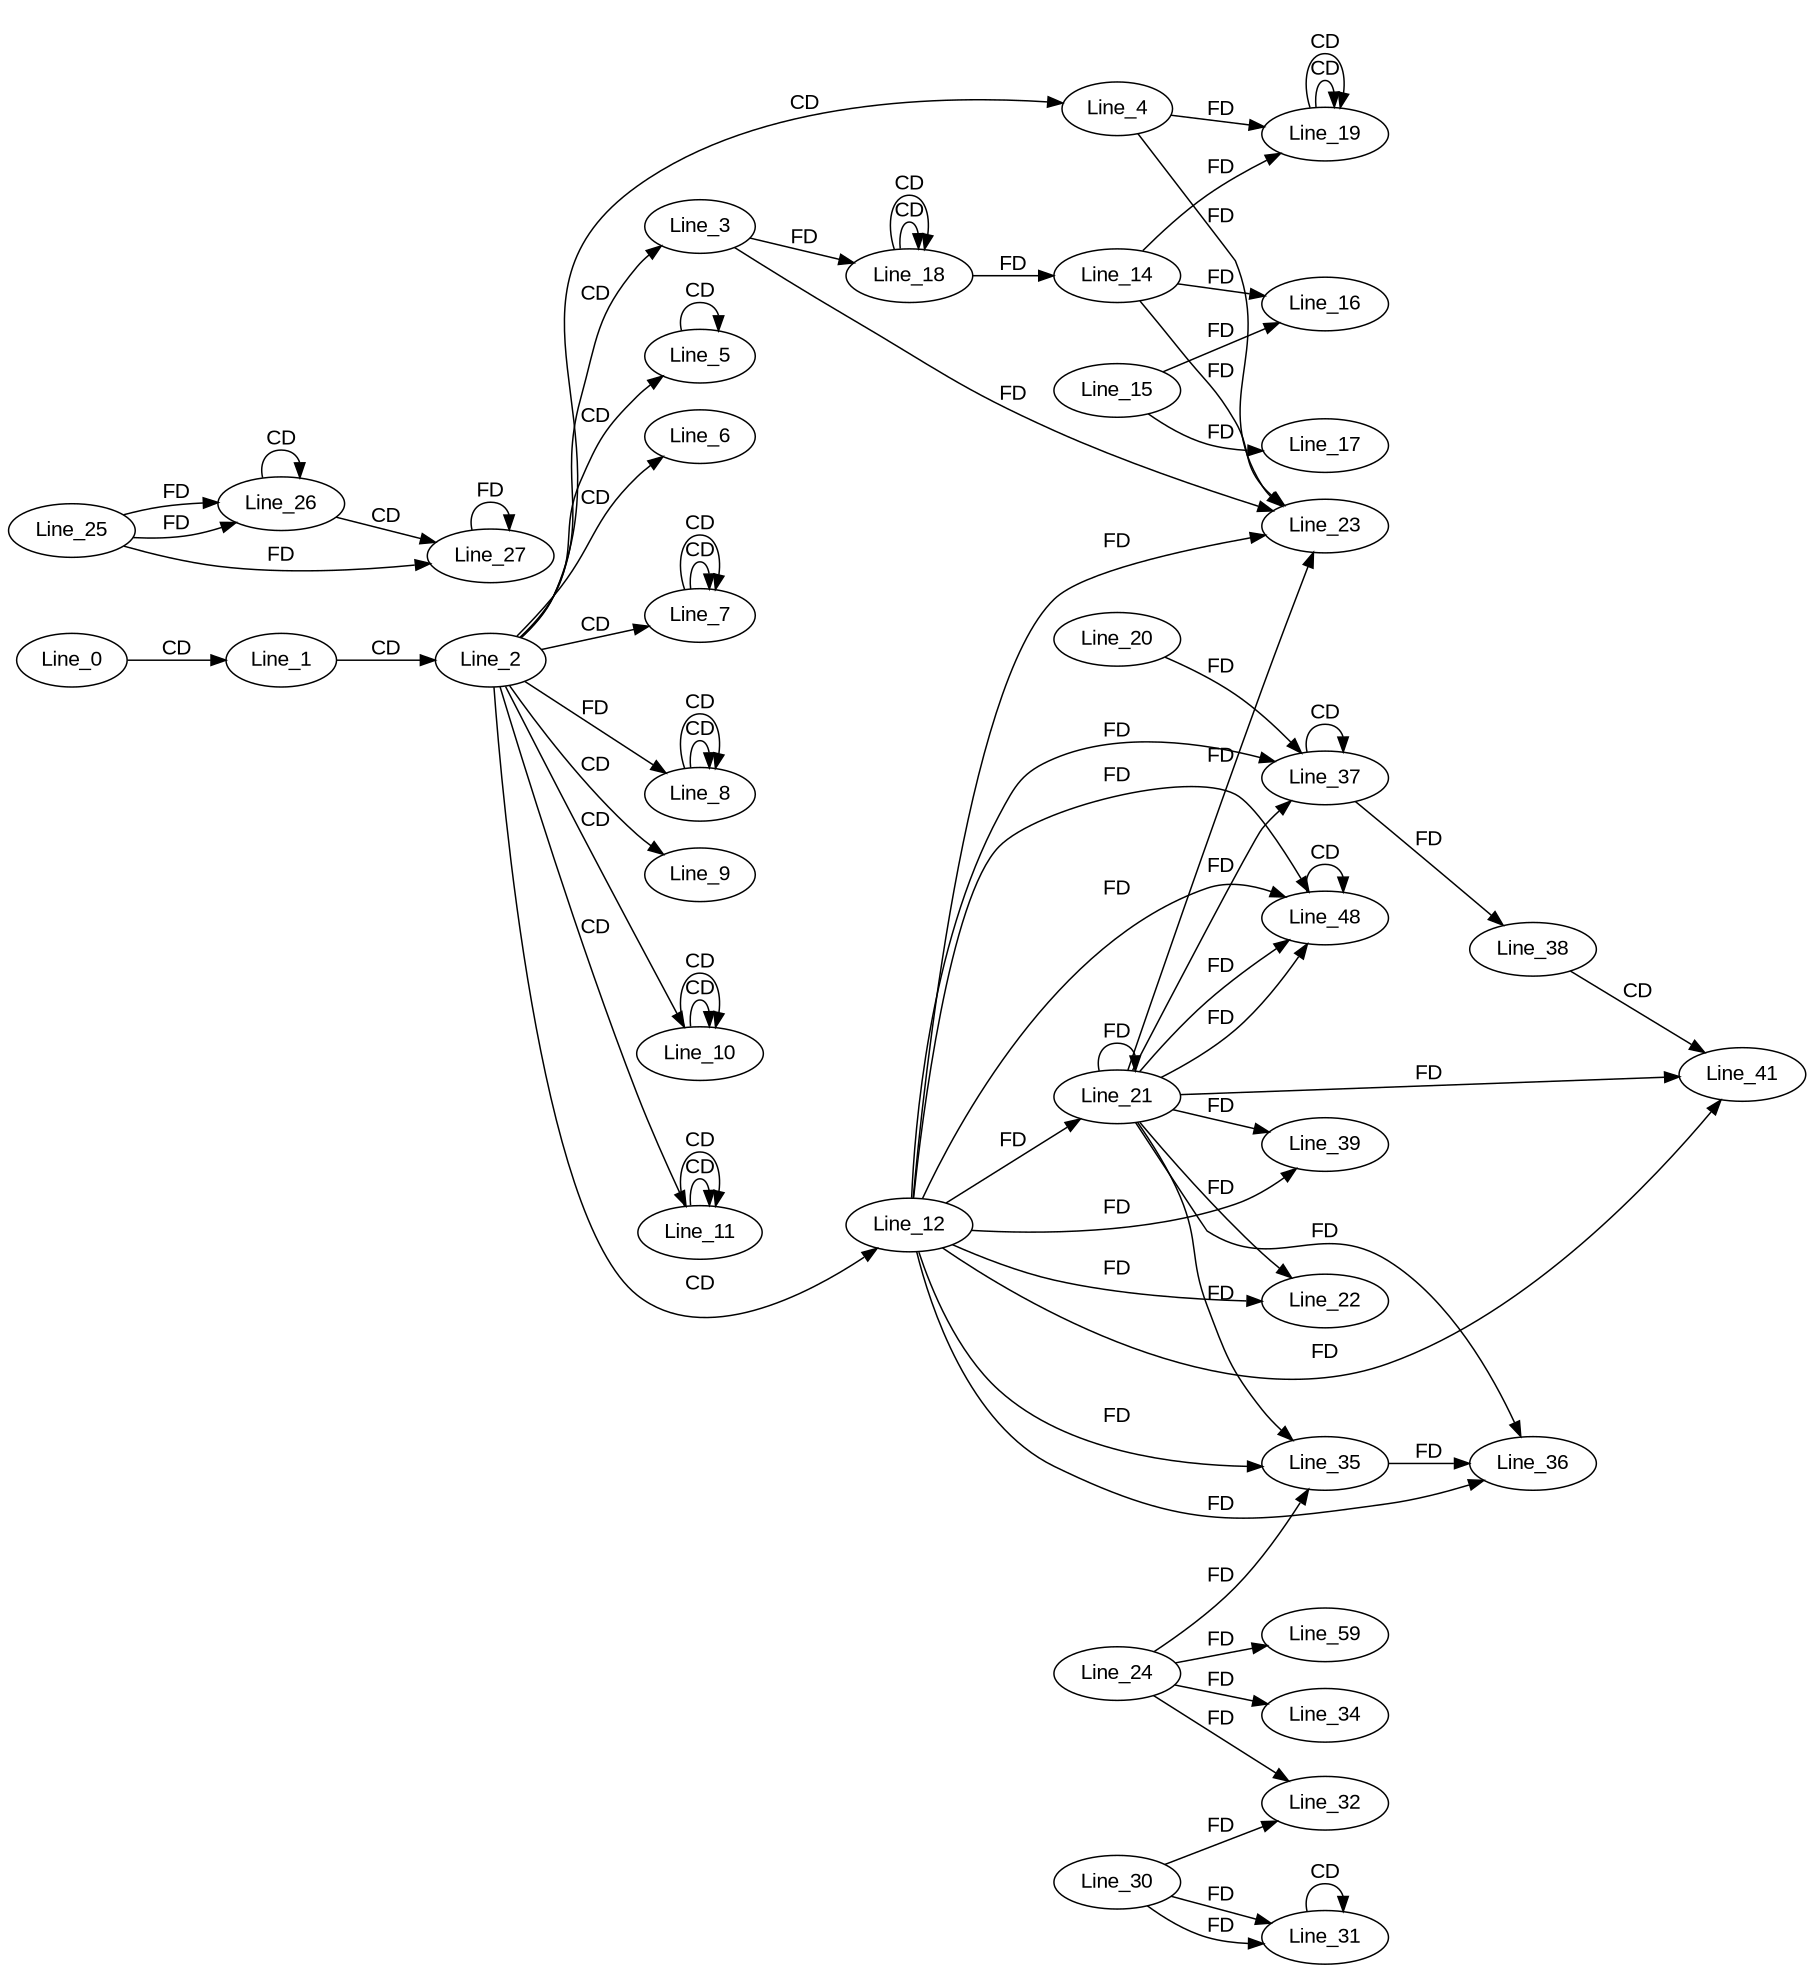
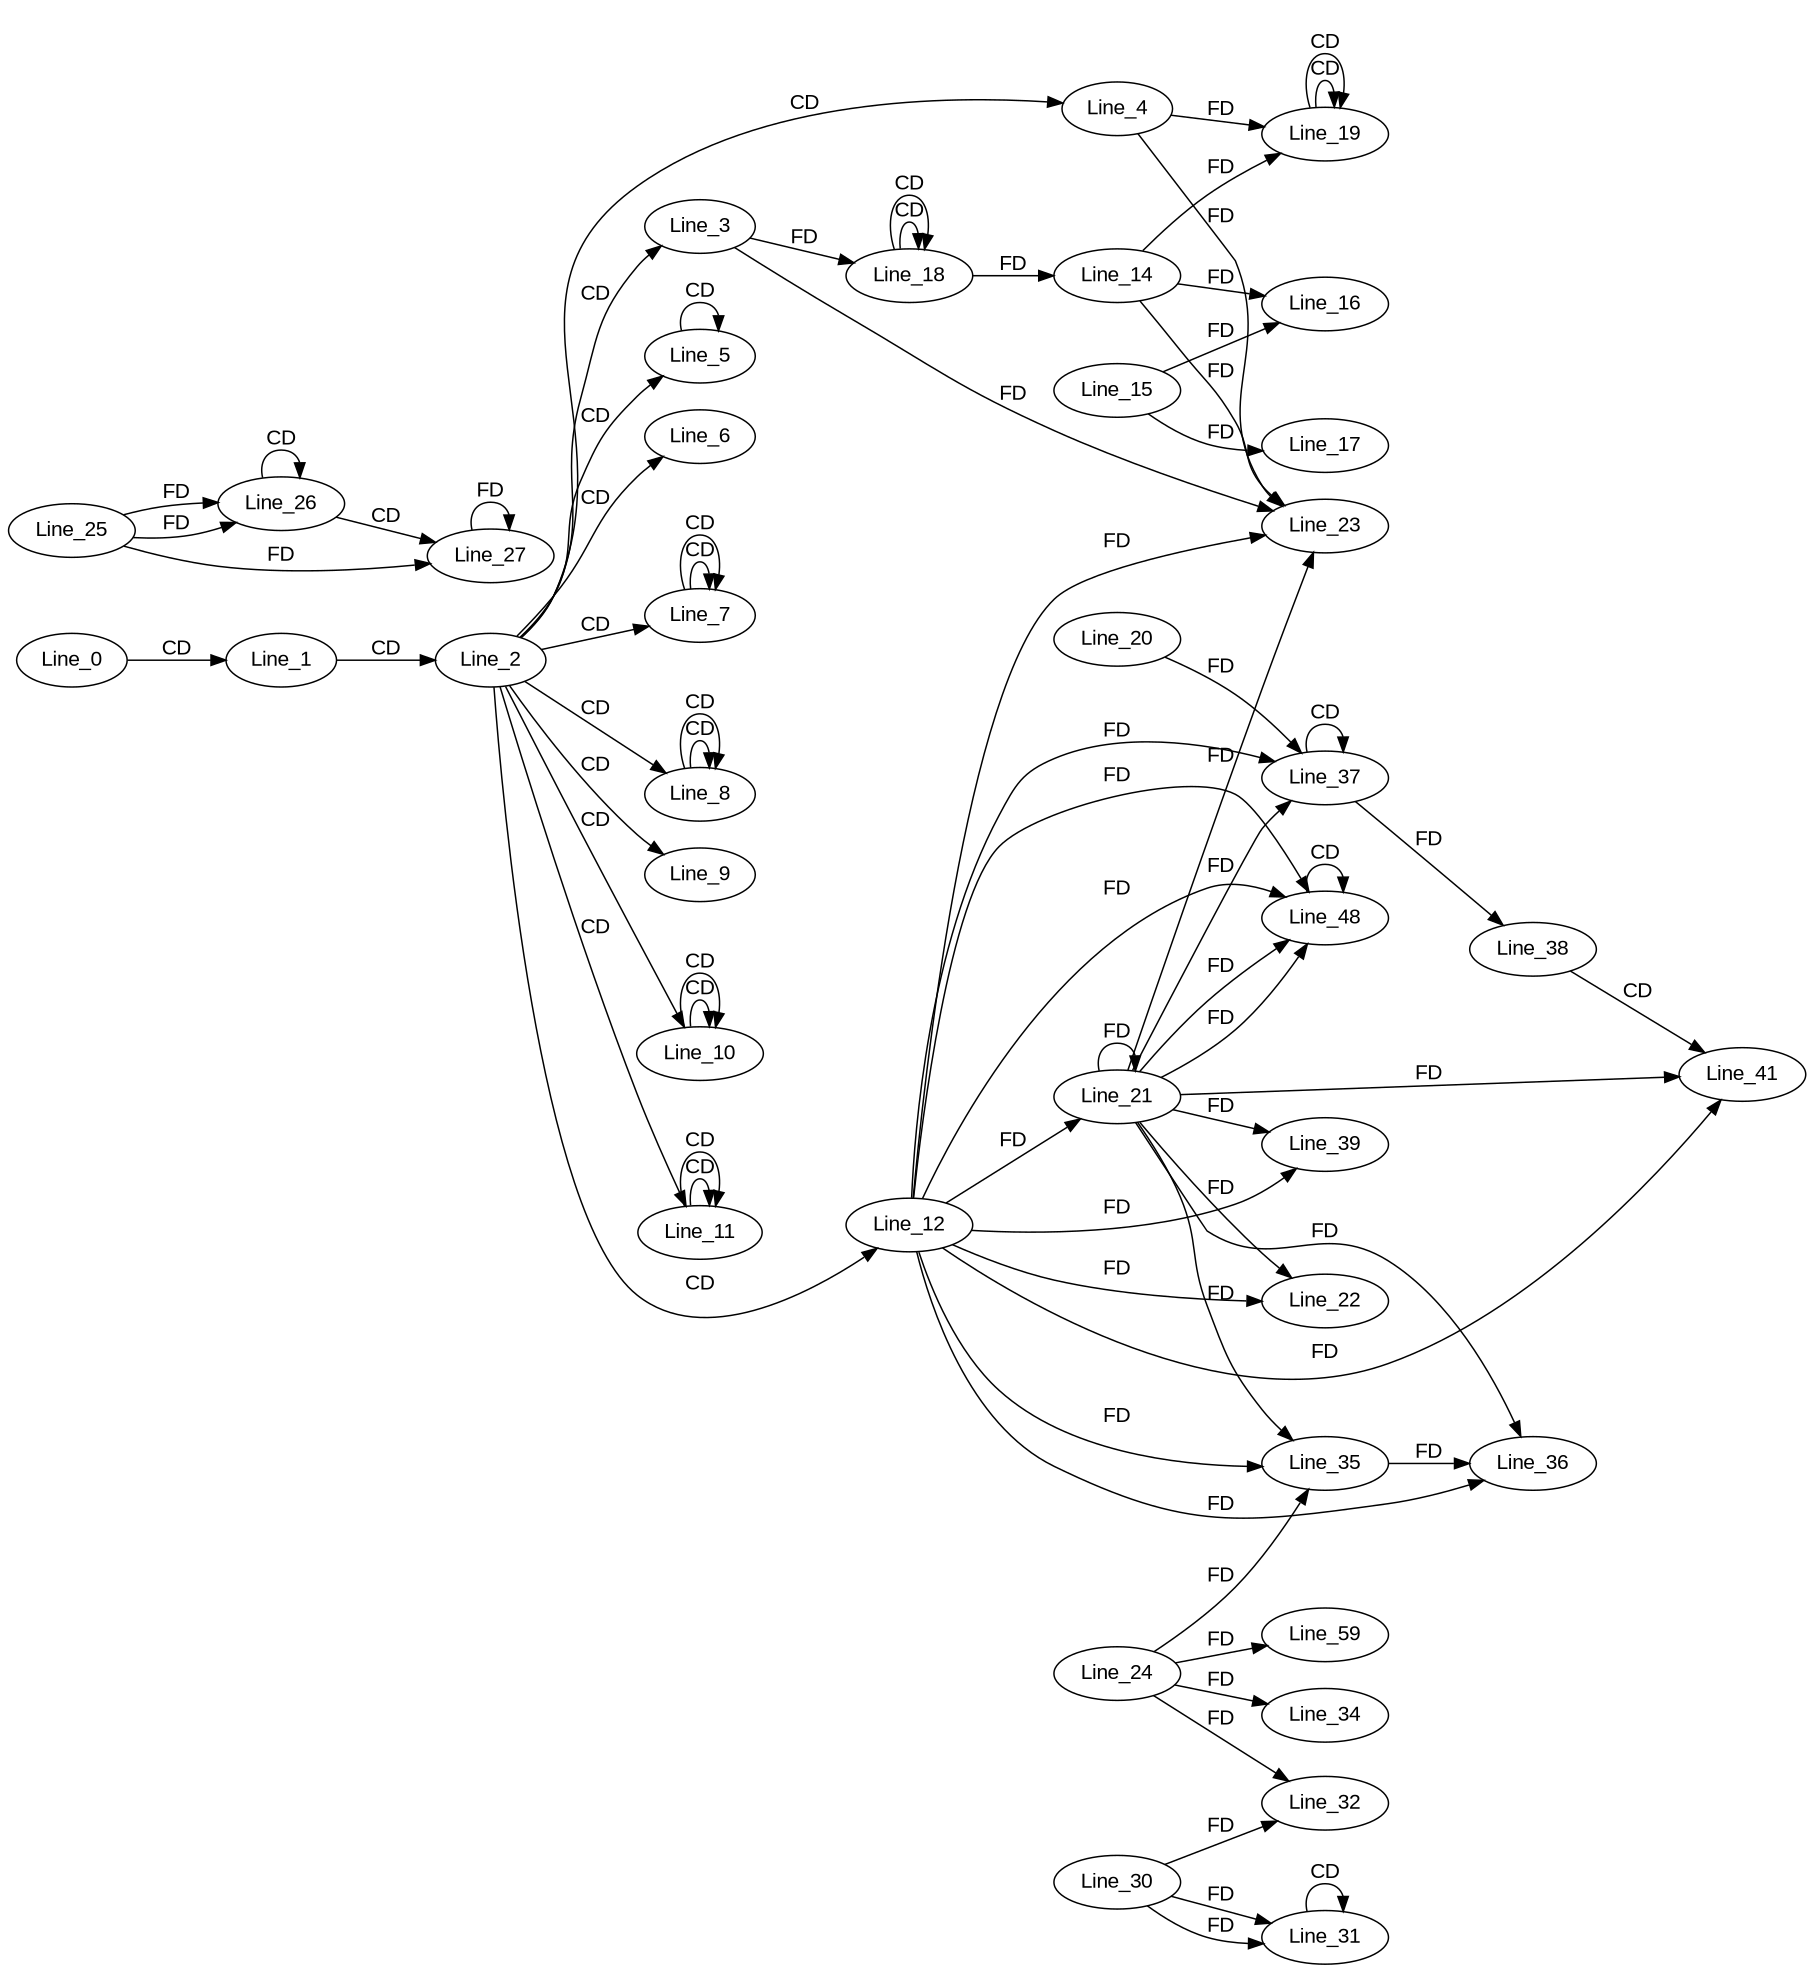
(595, 709) -> (595, 709)
